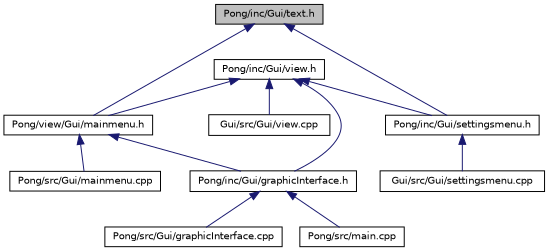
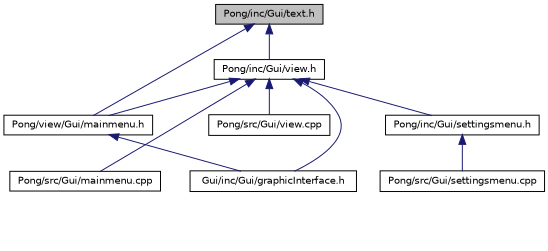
(370, 72) -> (269, 47)
(269, 125) -> (269, 125)
(82, 158) -> (173, 128)
(273, 181) -> (273, 181)
(462, 181) -> (462, 181)
(193, 237) -> none
(352, 237) -> none
